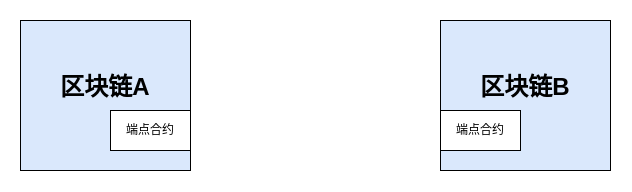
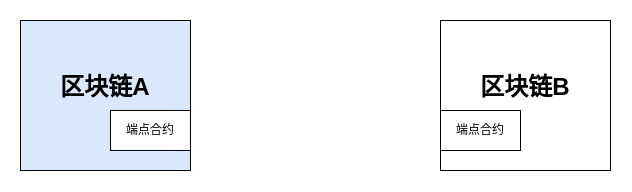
(526, 96) -> (526, 96)
